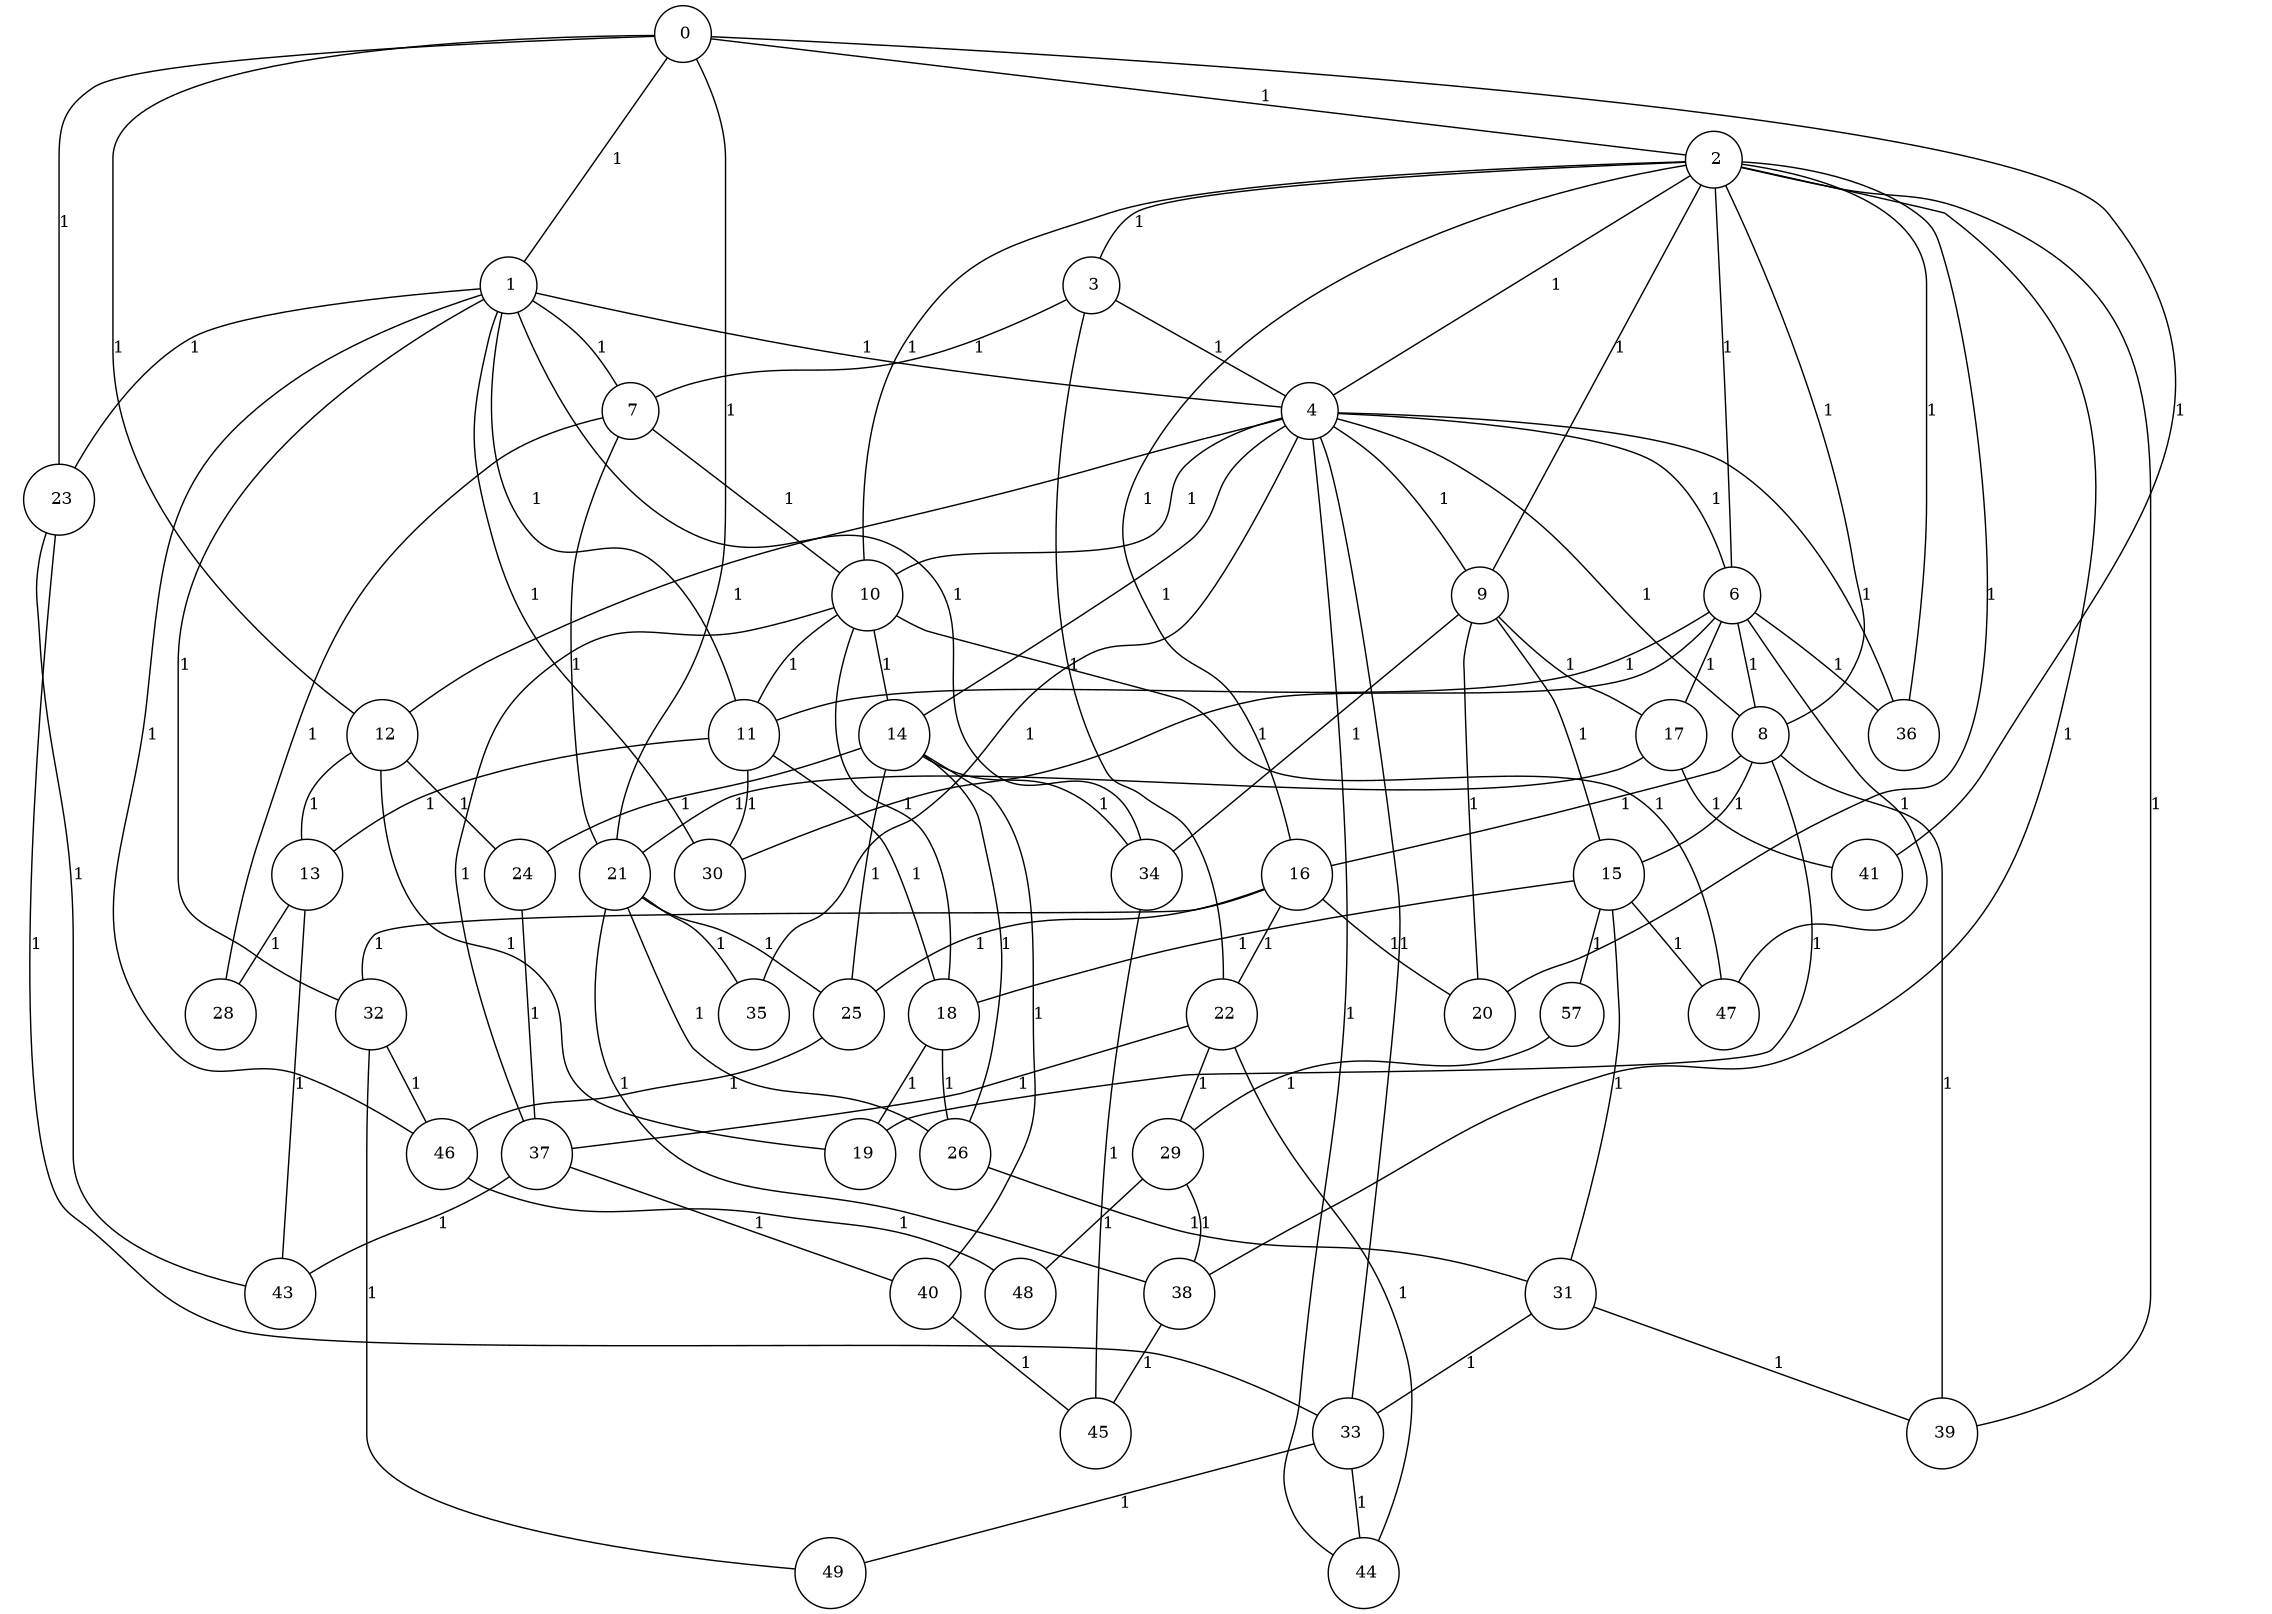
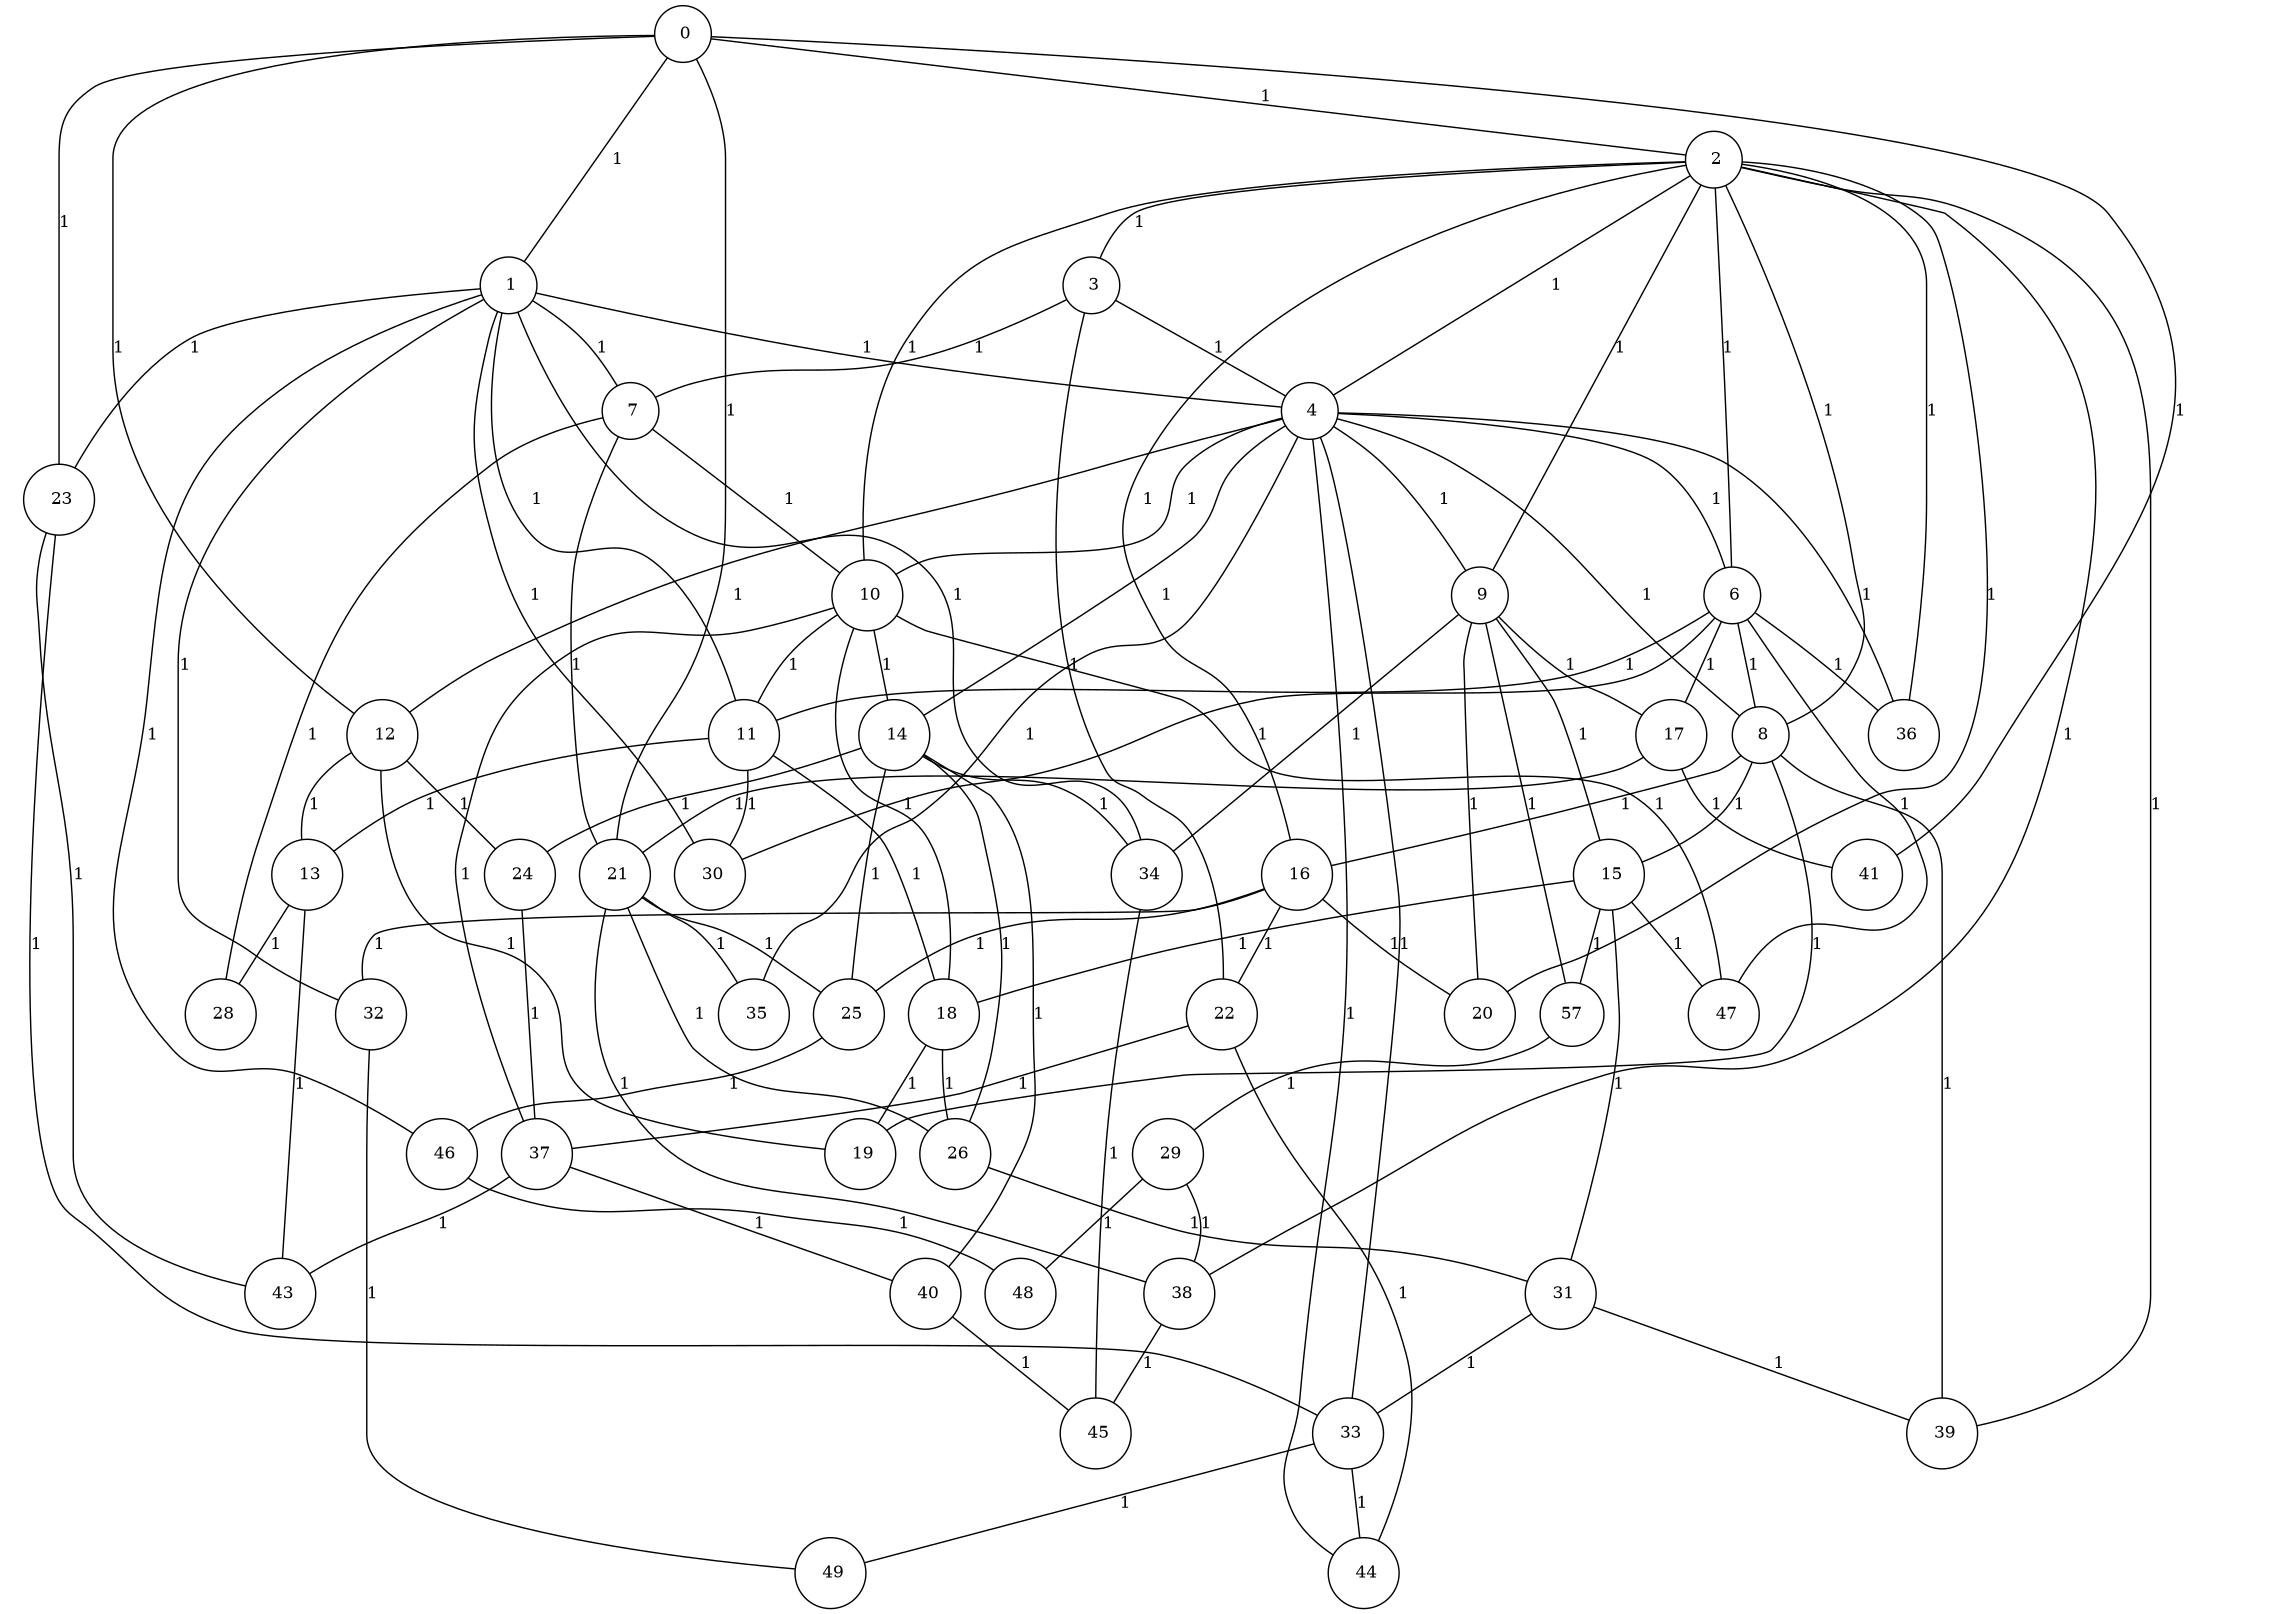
none -> (1526, 803)
(407, 1084) -> none
(1195, 1084) -> none
